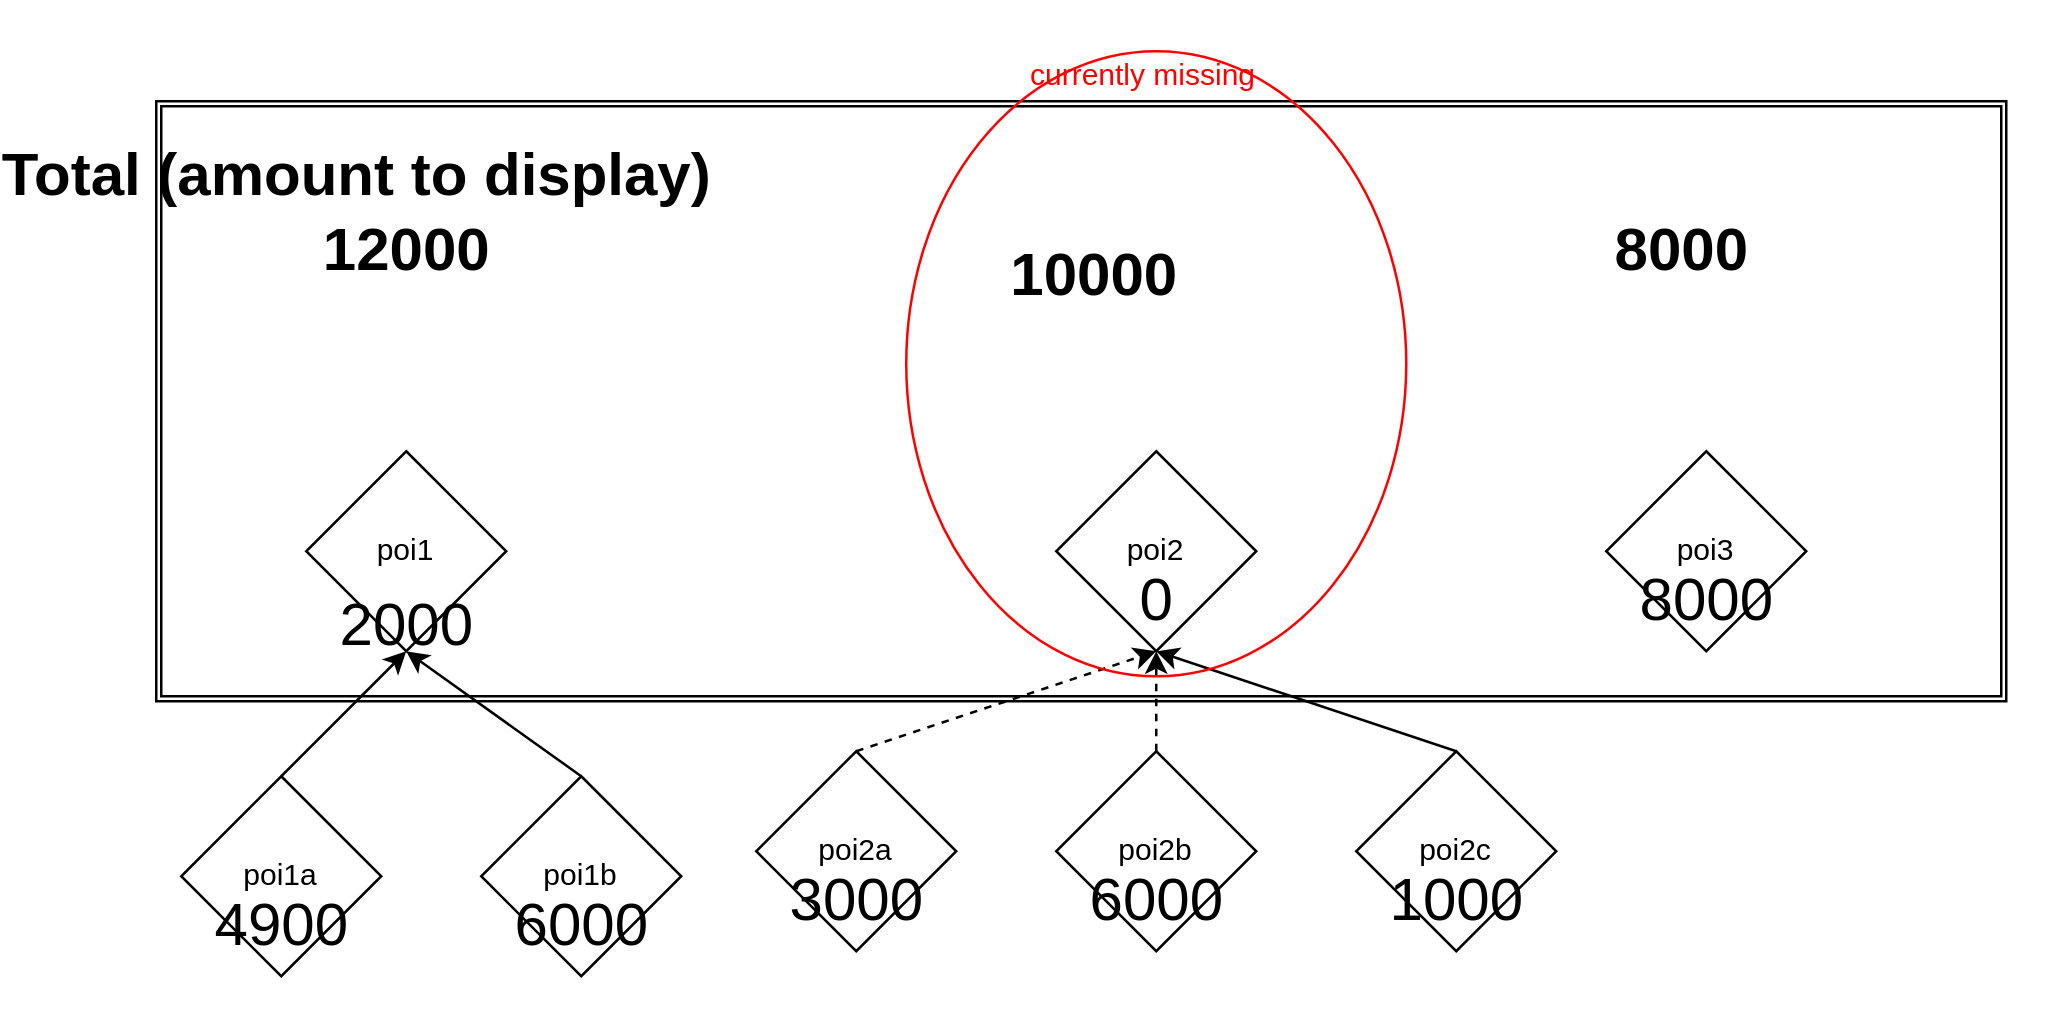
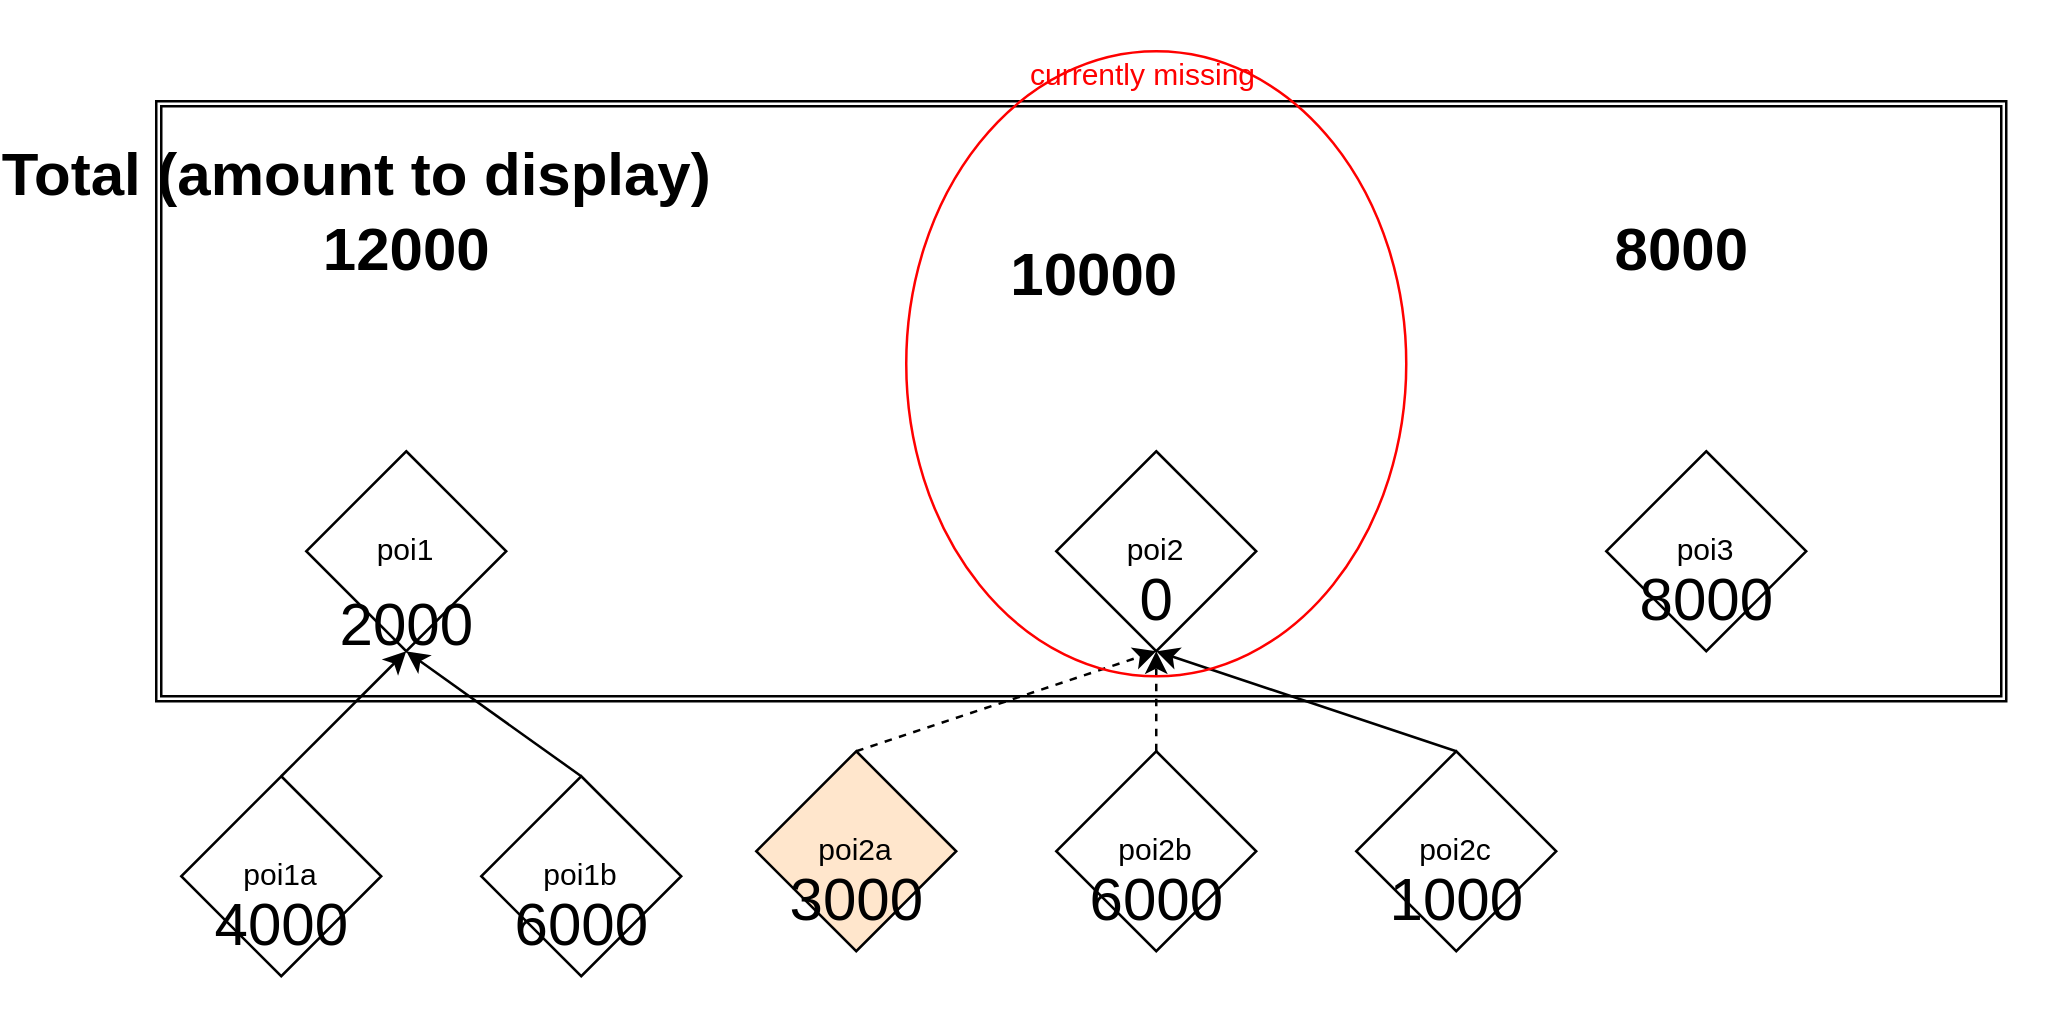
(856, 851) -> (856, 851)
(283, 926) -> (283, 926)
